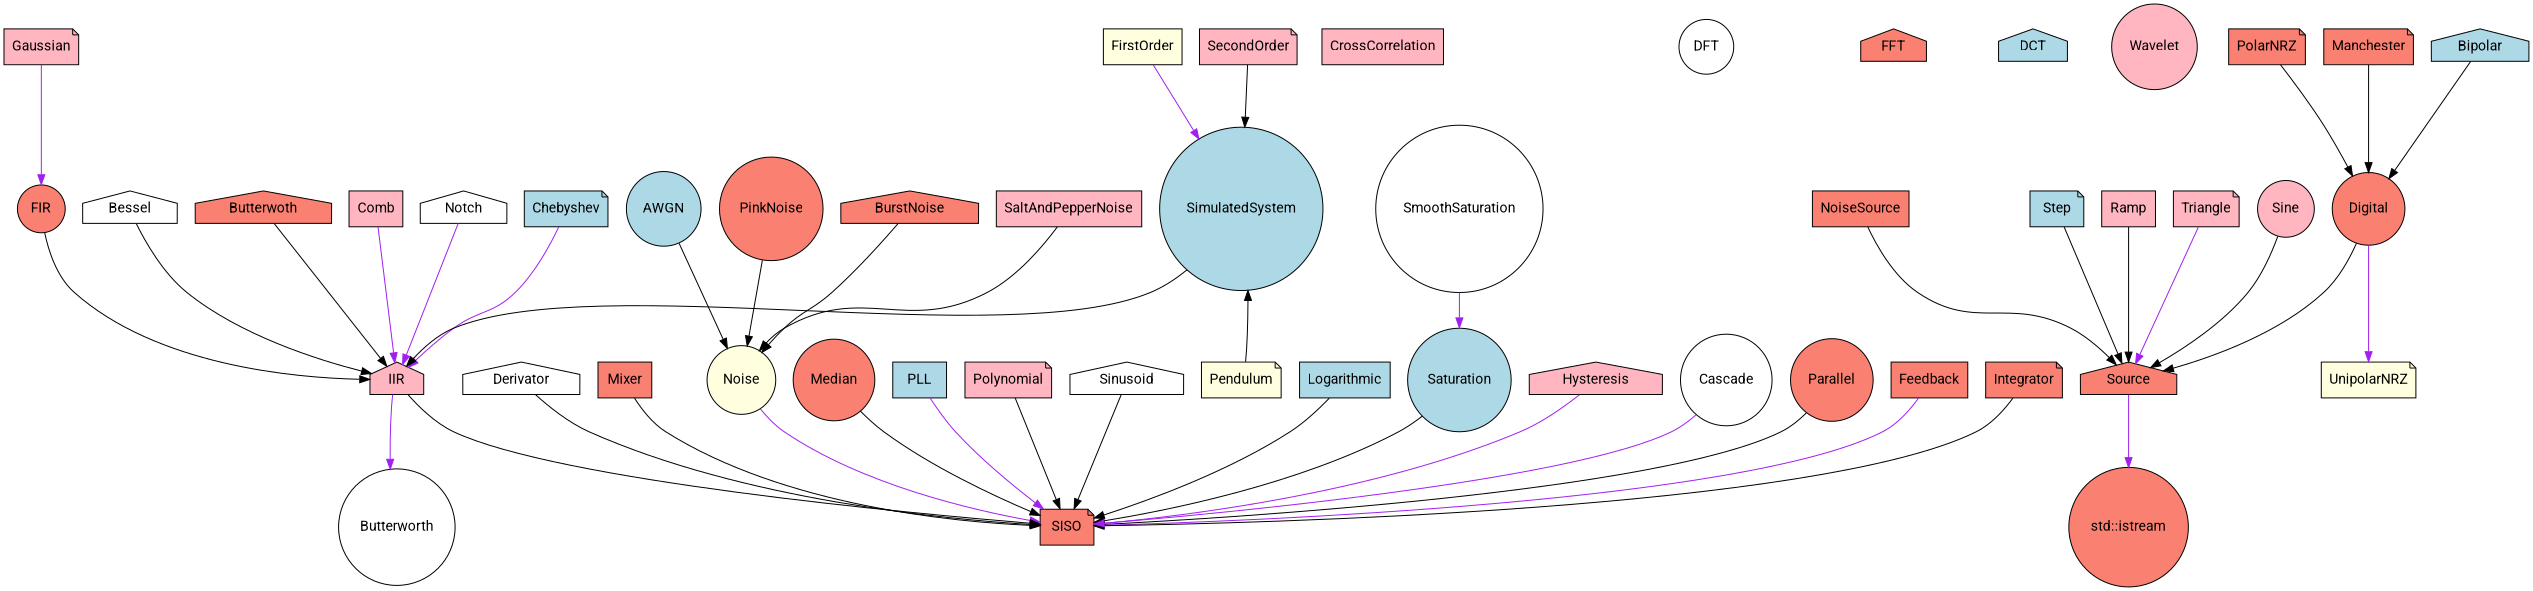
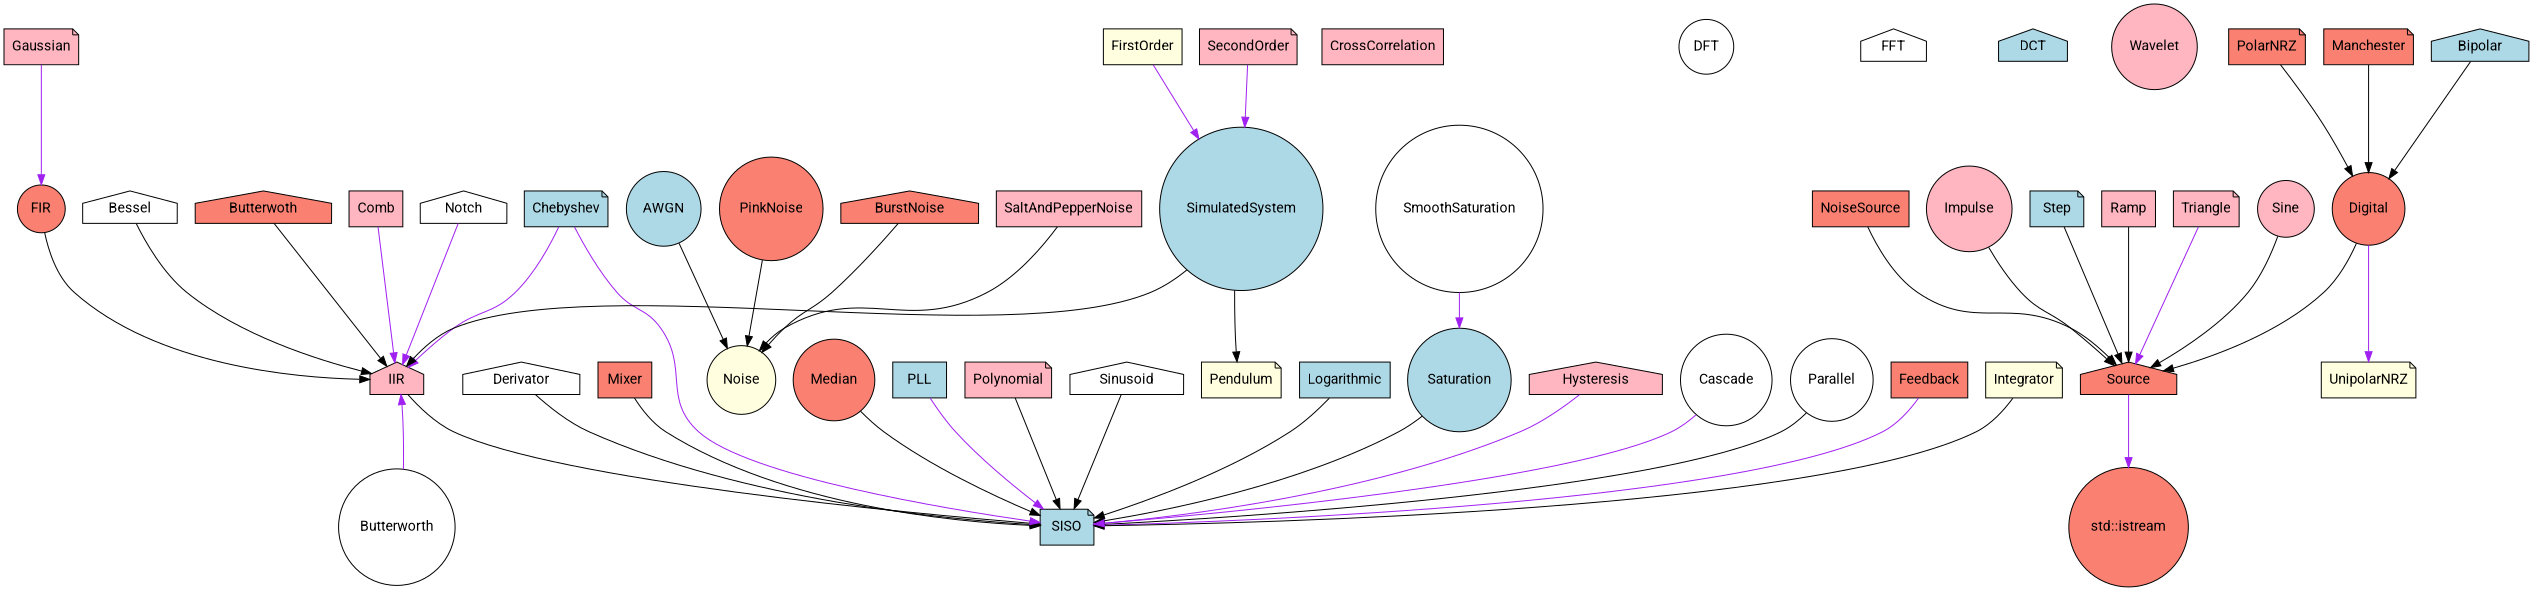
(1894, 47) -> (1894, 47)
(1246, 91) -> (1246, 91)
none -> (1969, 209)
(1247, 331) -> (1235, 321)
(1832, 380) -> (1832, 380)
(2024, 380) -> (2024, 380)
(391, 427) -> (403, 437)
(887, 482) -> (741, 455)
(1067, 527) -> (1067, 527)
